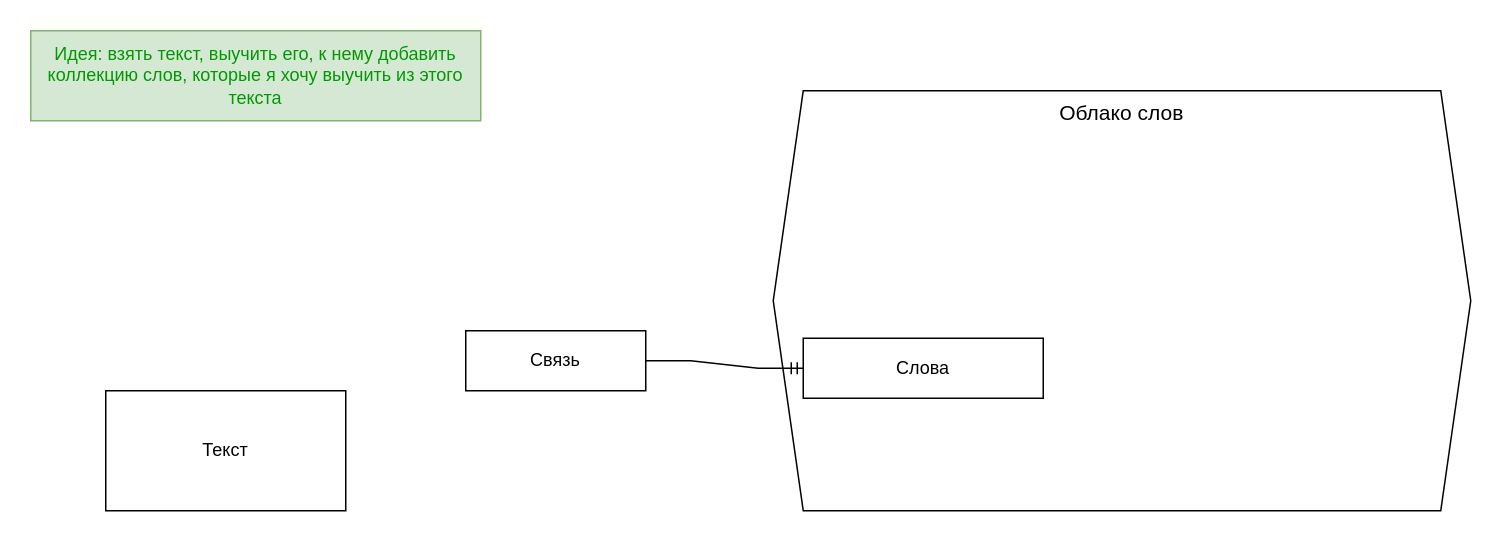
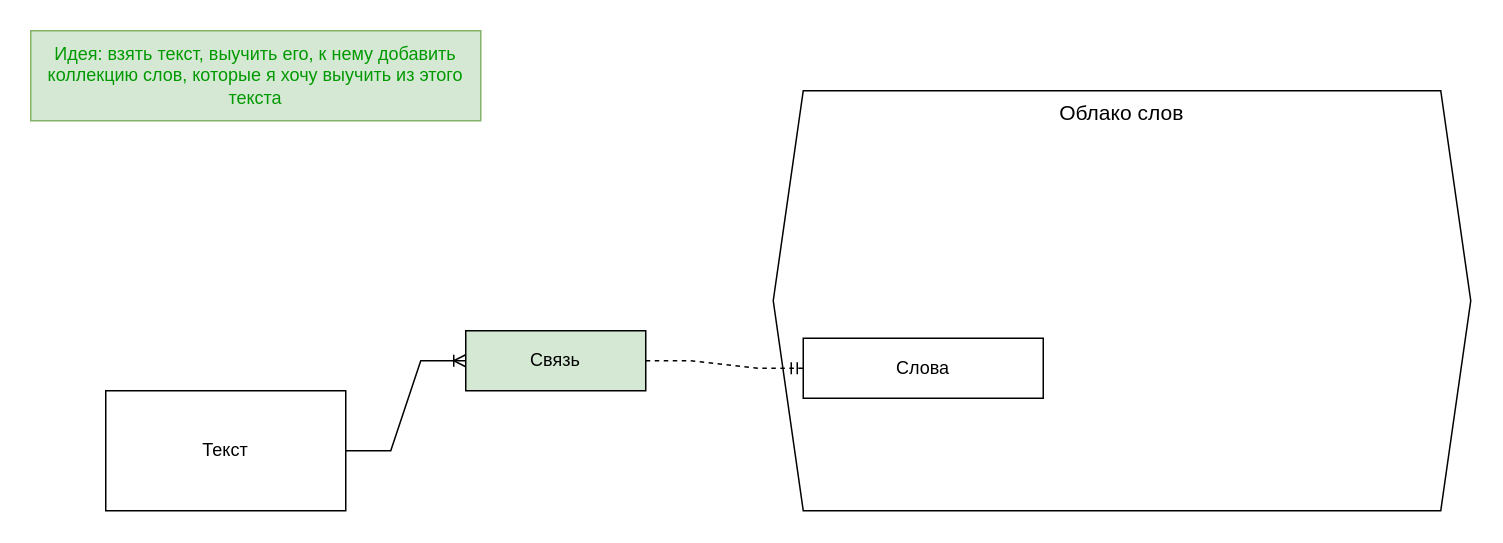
(556, 361) -> (556, 361)
(722, 364) -> (722, 364)
none -> (406, 406)
